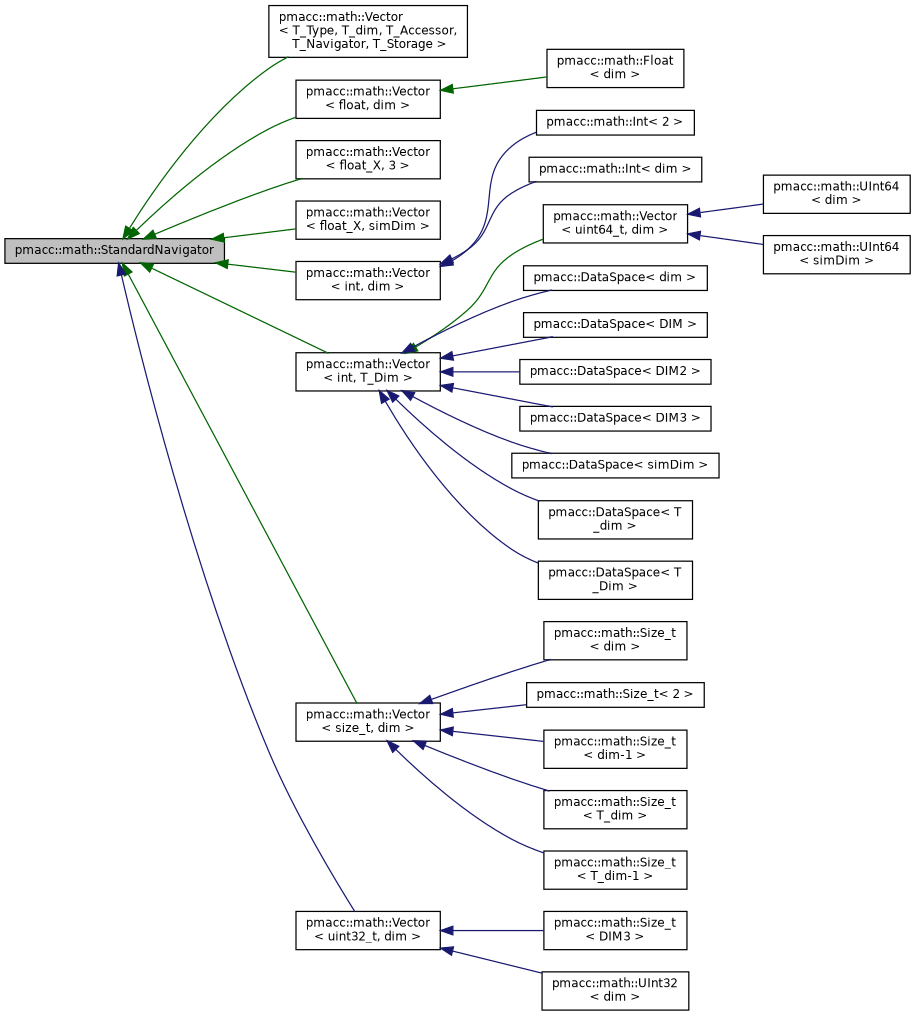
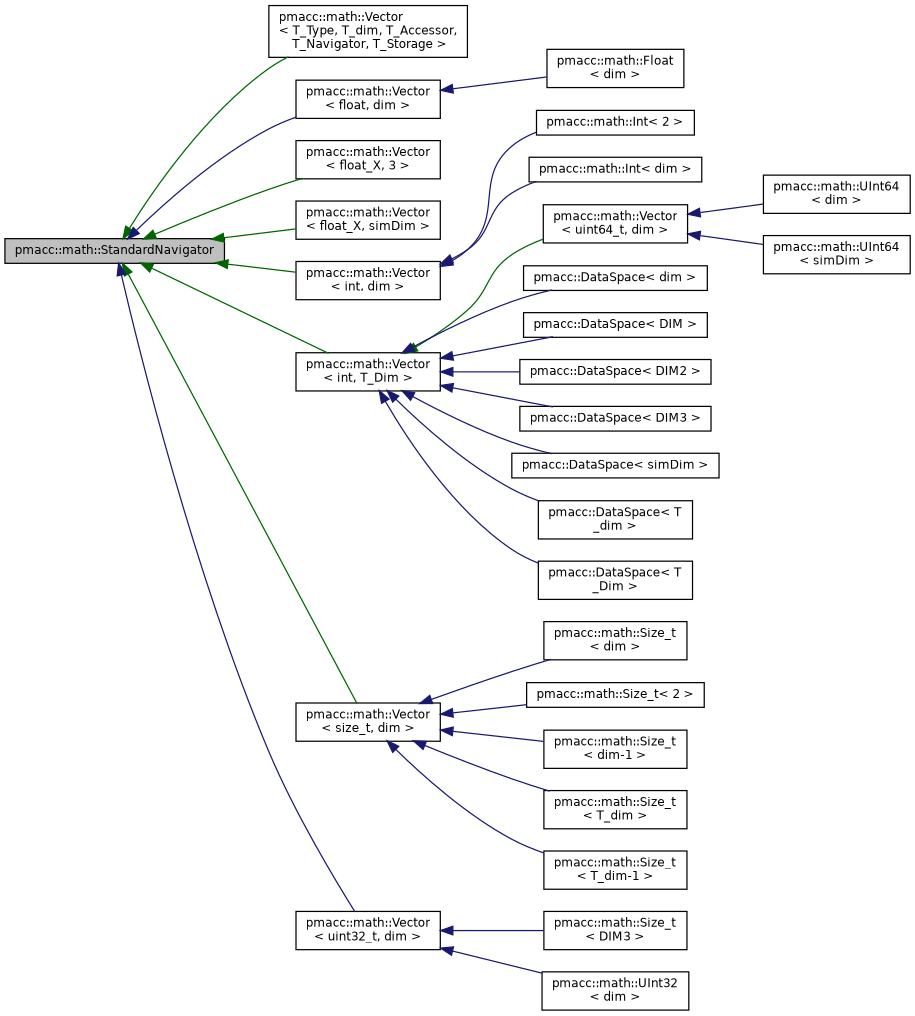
(500, 83) -> (500, 83)
(211, 166) -> (211, 166)
